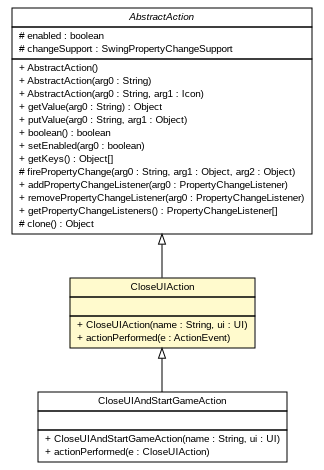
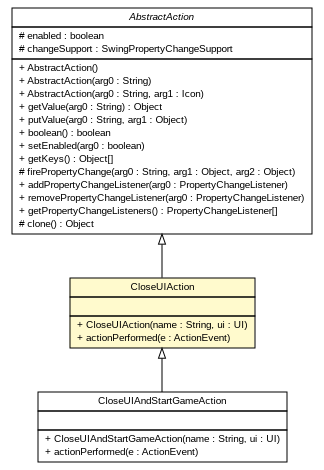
(128, 452) -> (122, 452)
